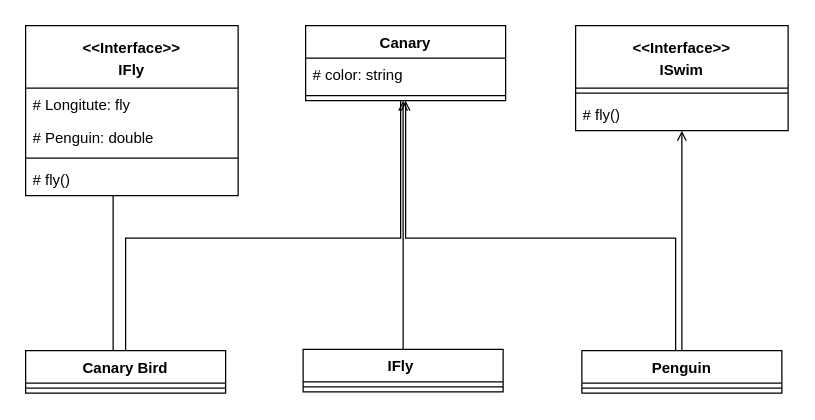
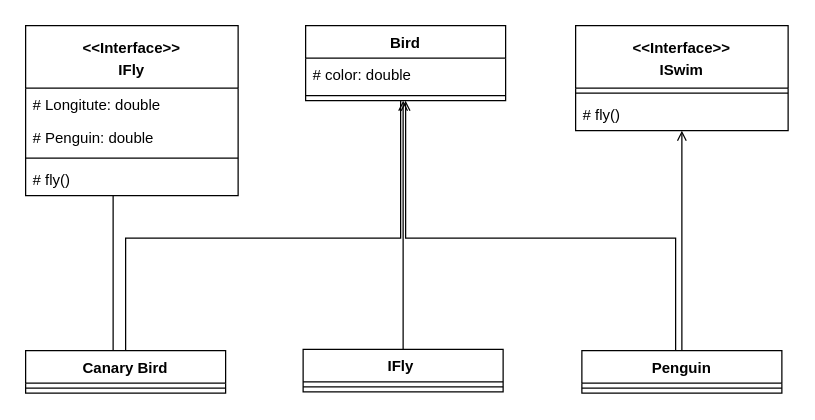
(406, 43) -> (406, 43)
(366, 76) -> (366, 76)
(91, 106) -> (103, 106)
